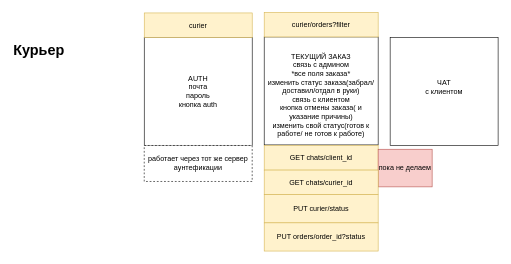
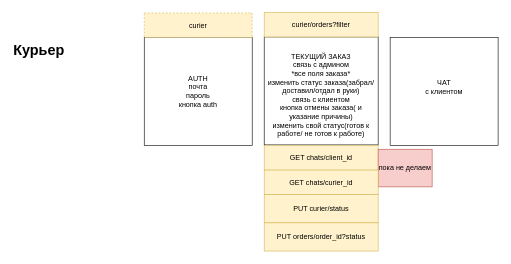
(198, 25) -> (198, 25)
(198, 164) -> none
